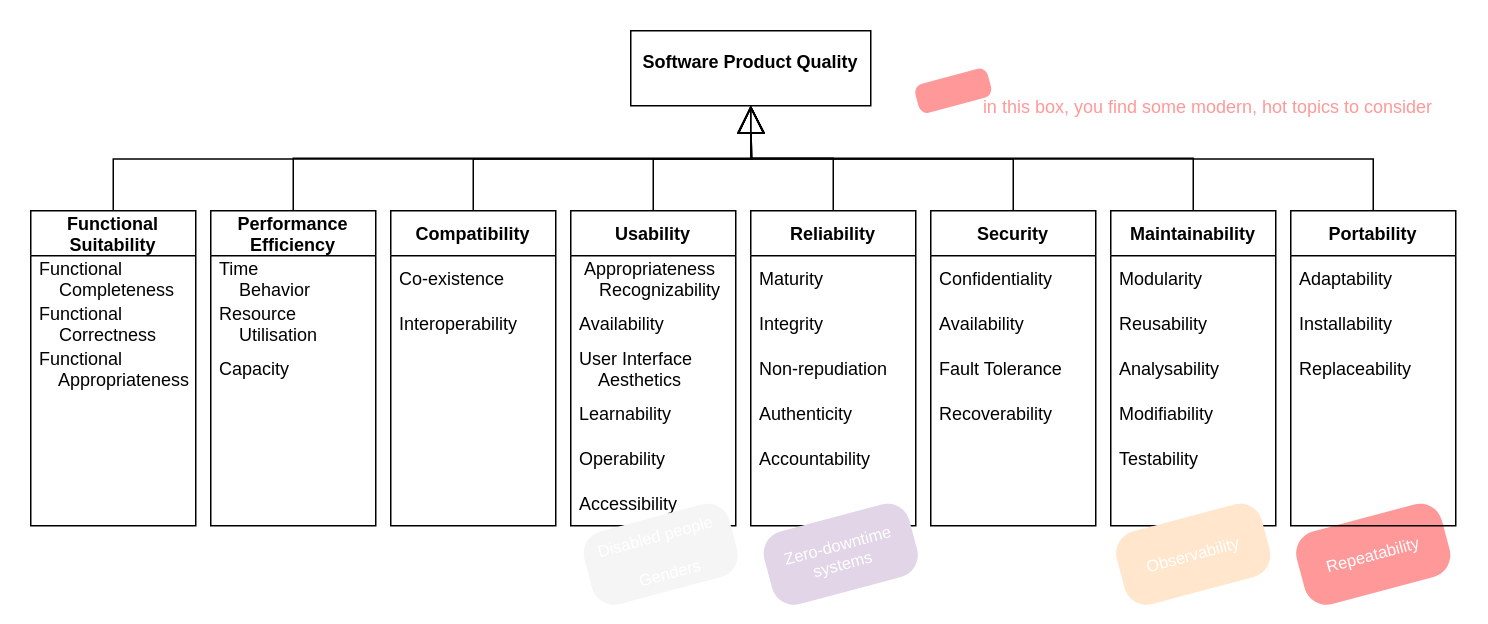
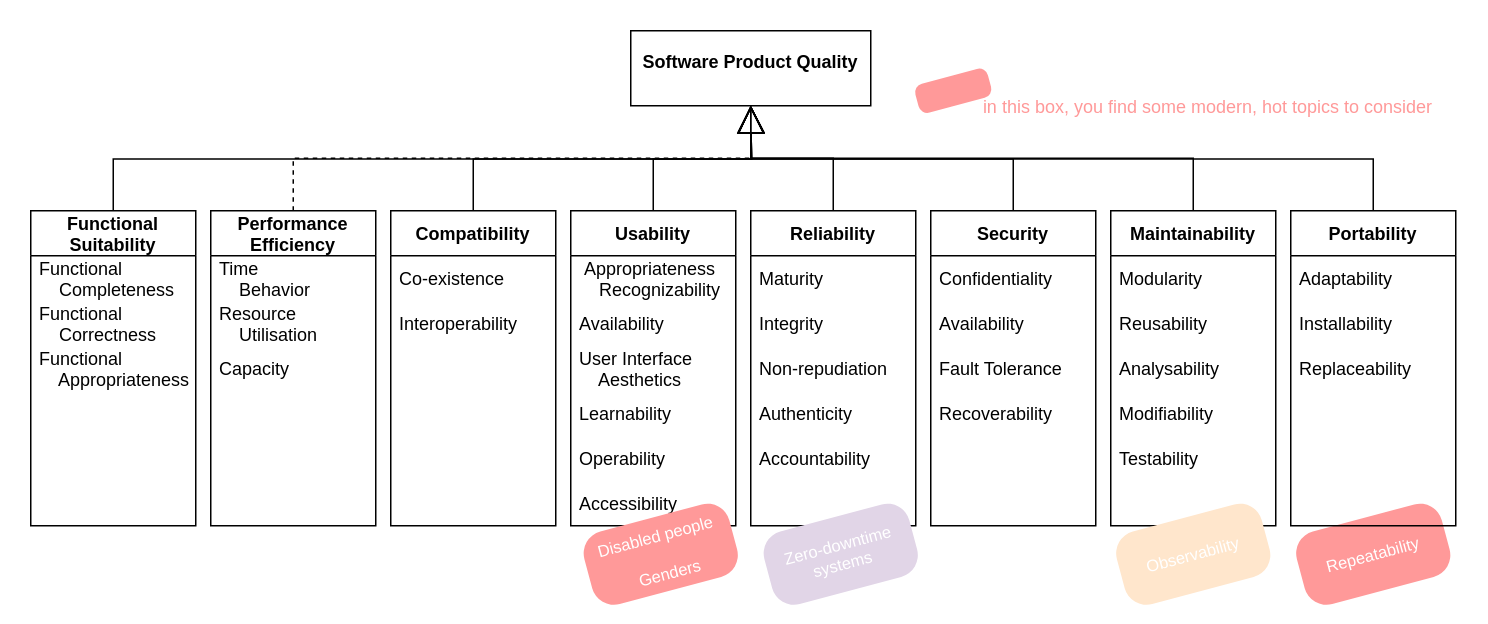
(293, 185) -> (293, 185)
(661, 554) -> (661, 554)
